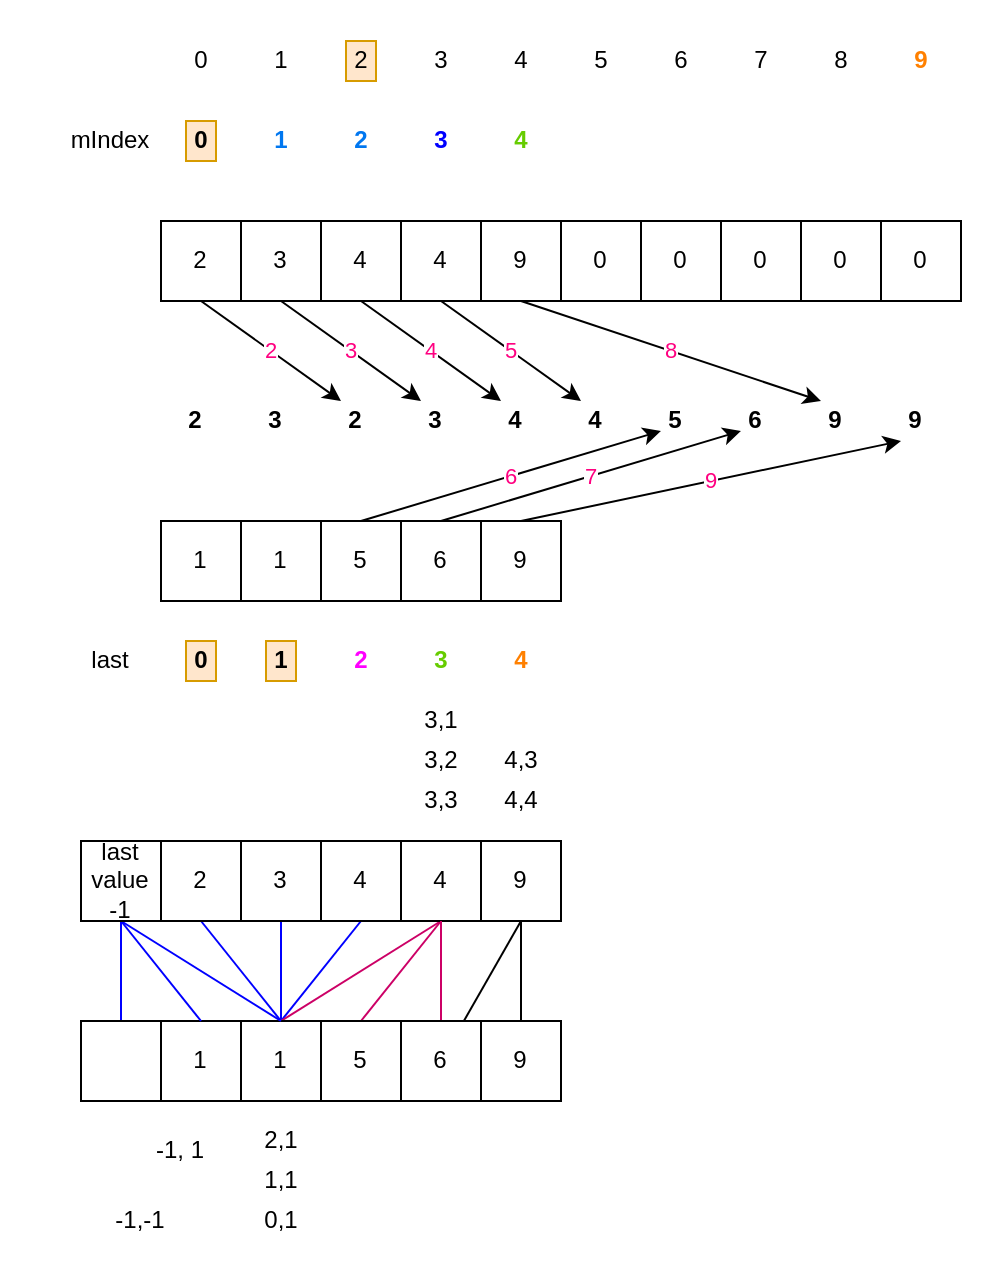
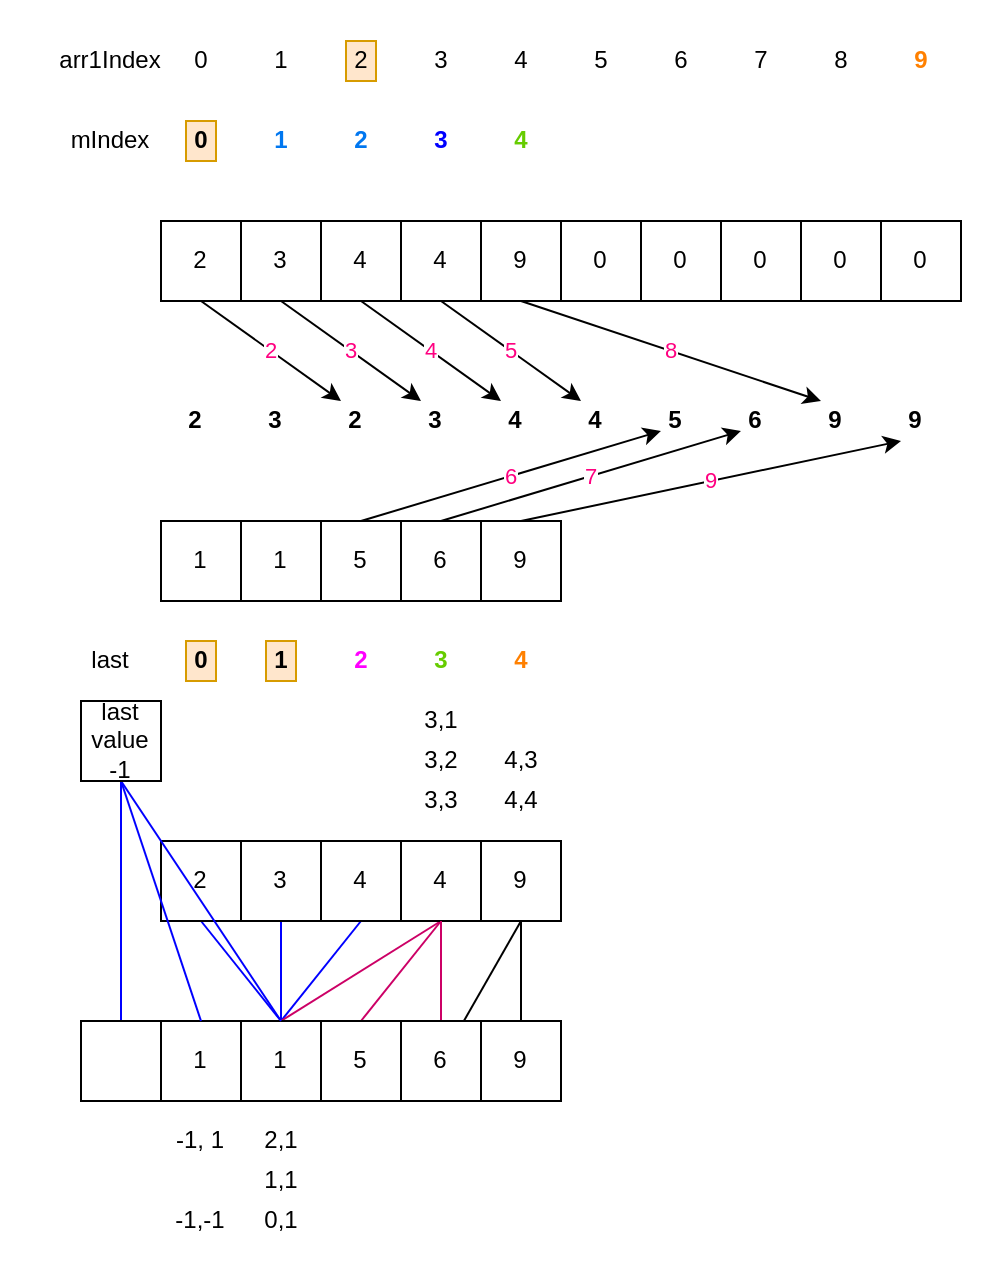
none -> (111, 61)
(121, 881) -> (121, 741)
(181, 1151) -> (201, 1141)
(141, 1221) -> (201, 1221)
